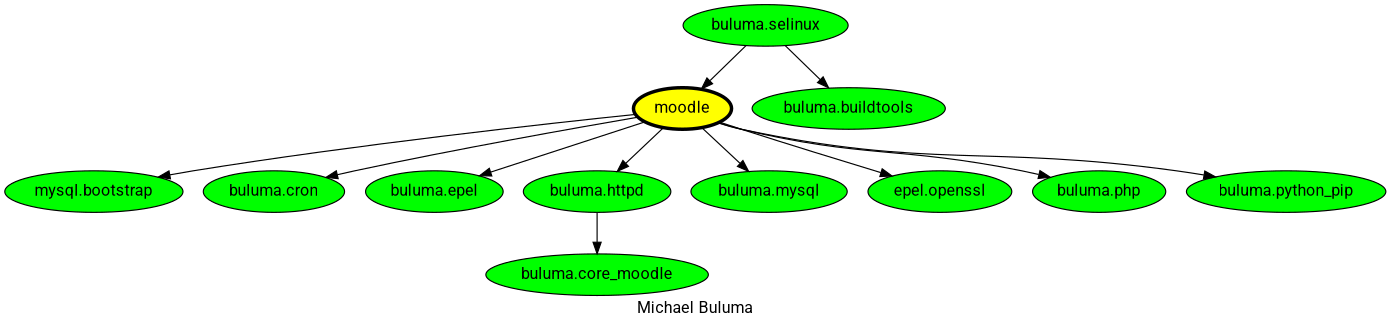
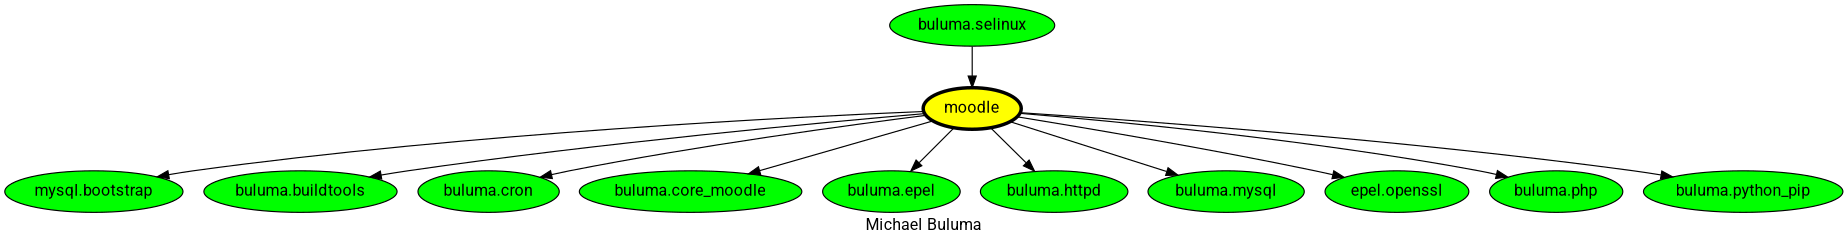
(803, 63) -> (652, 140)
(597, 227) -> (846, 146)
